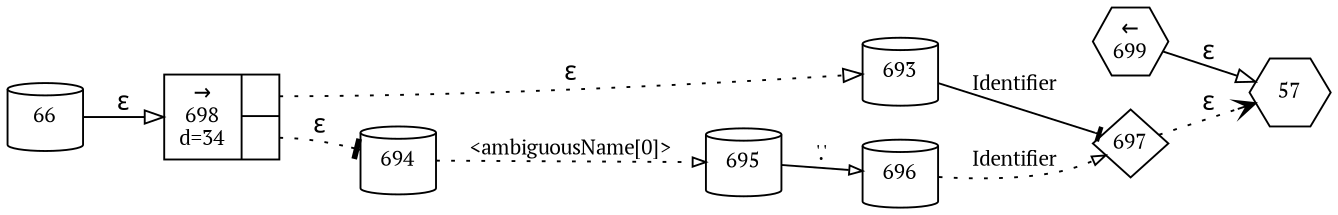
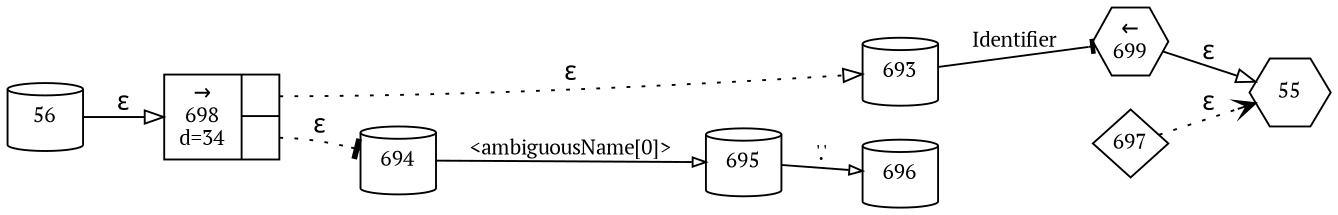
(1290, 92) -> (1290, 92)
(1017, 108) -> (1013, 57)
(45, 117) -> (45, 117)
(564, 161) -> (564, 161)
(1017, 177) -> none
